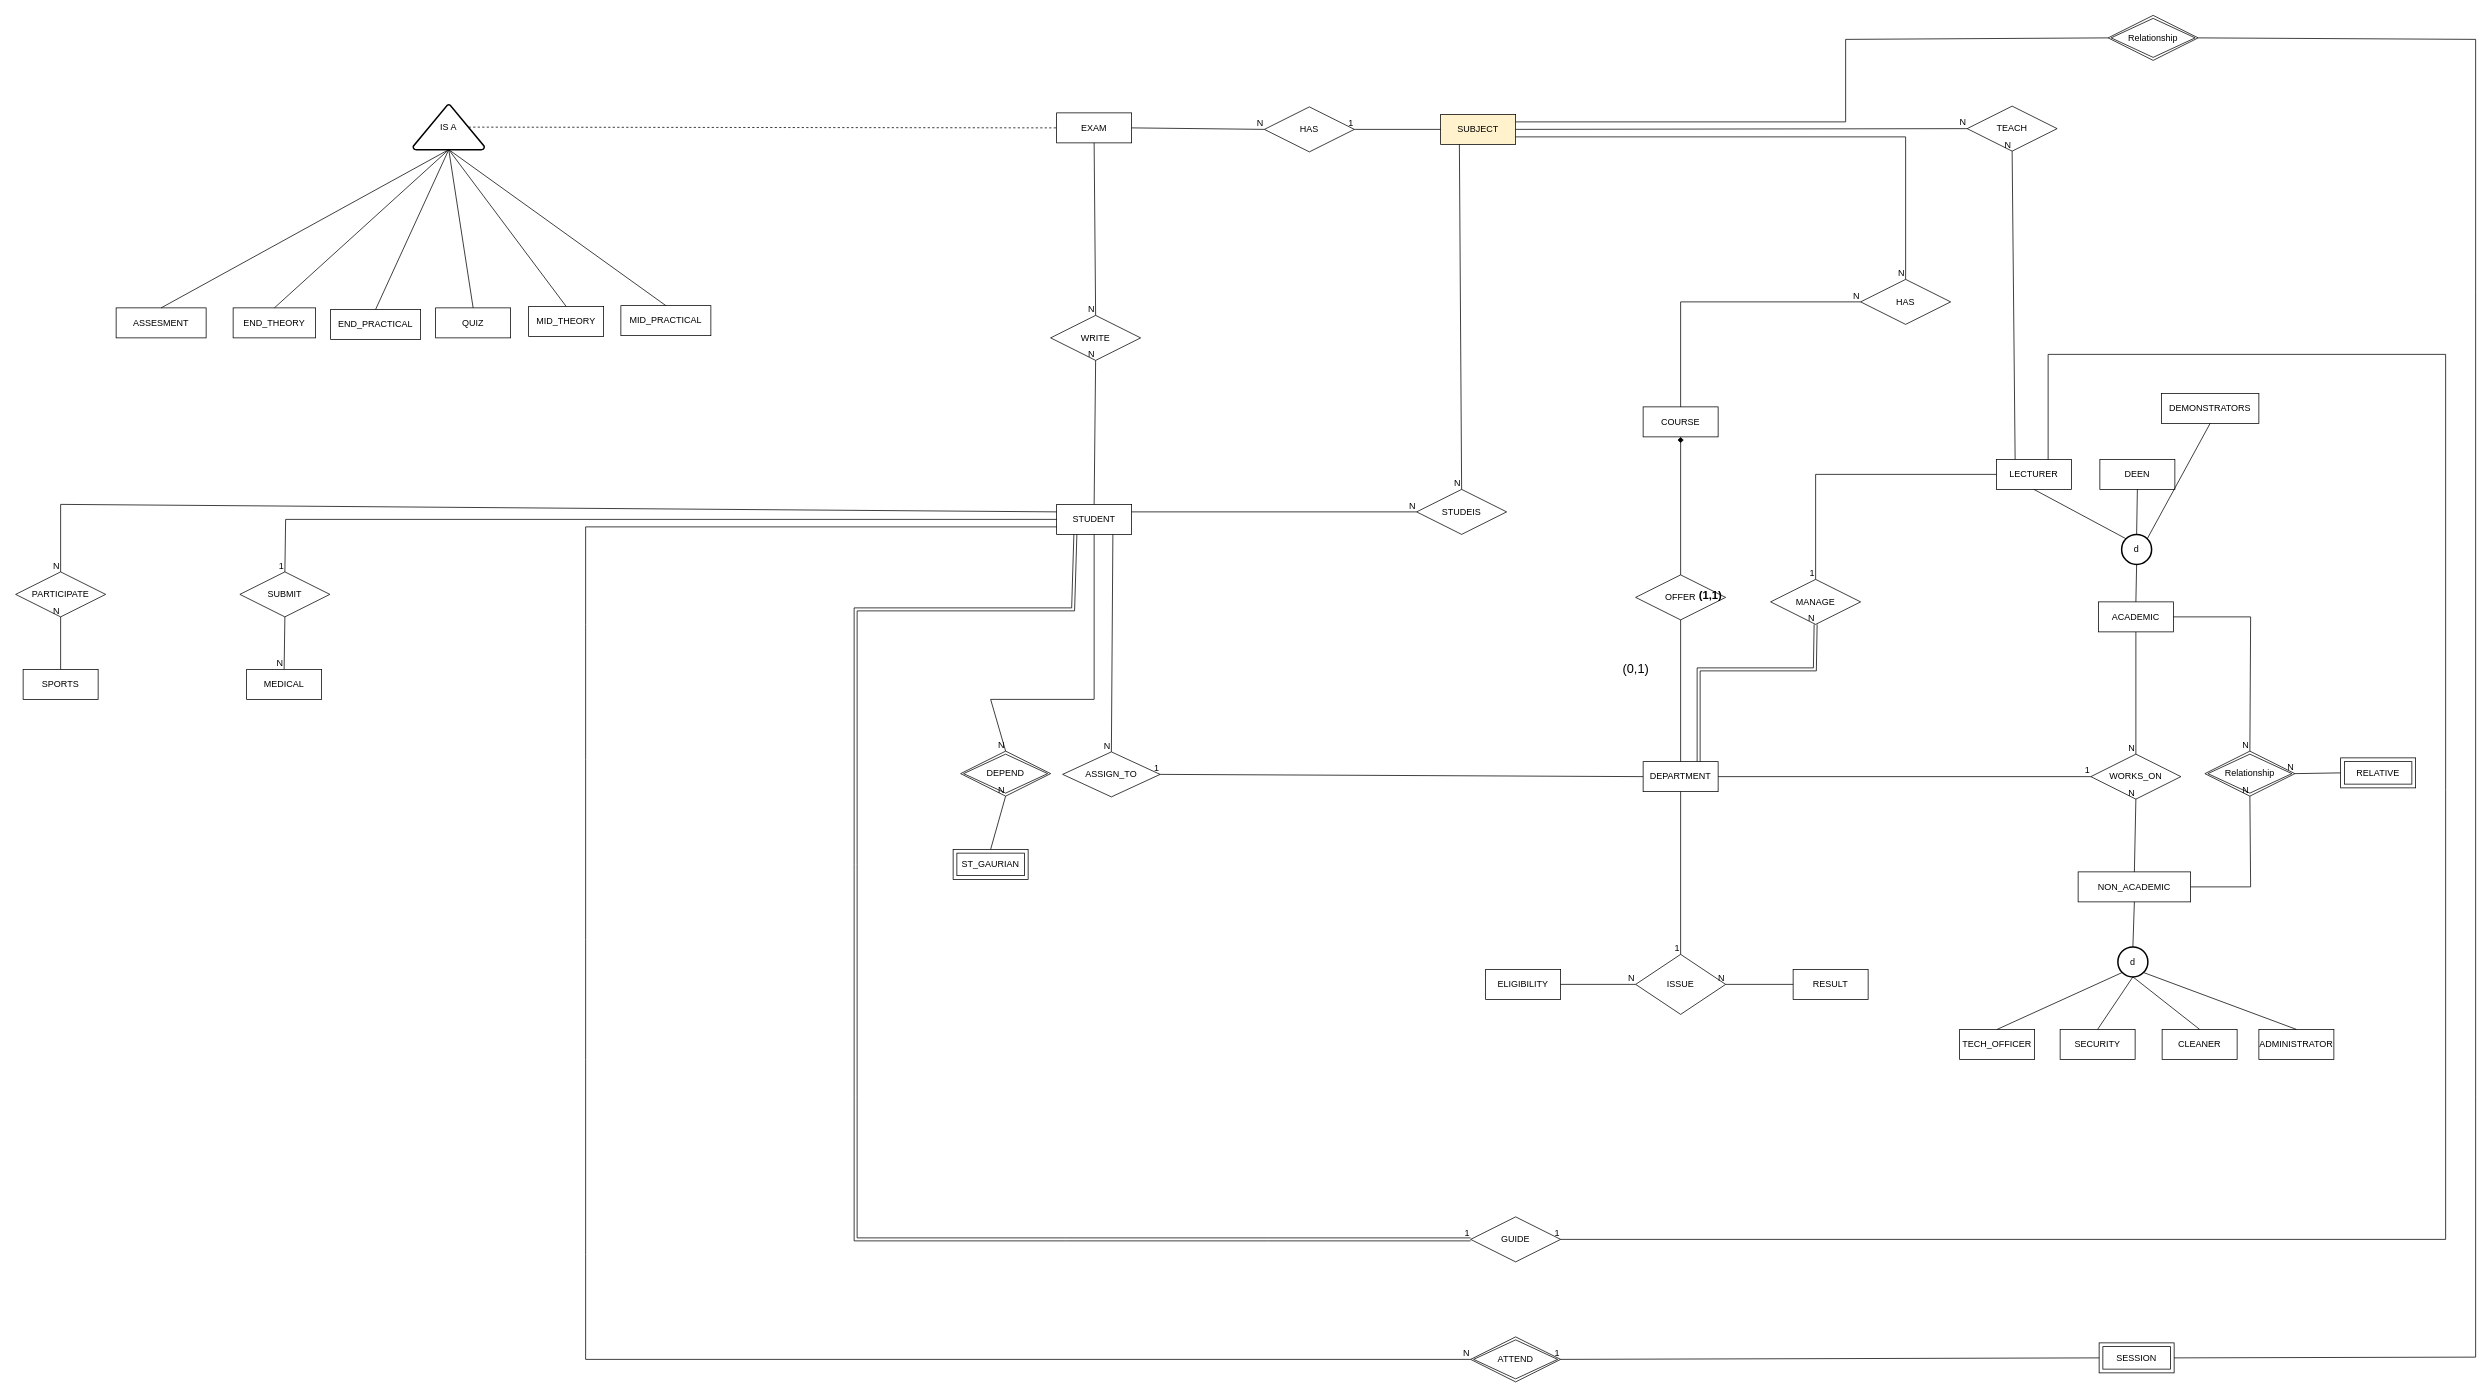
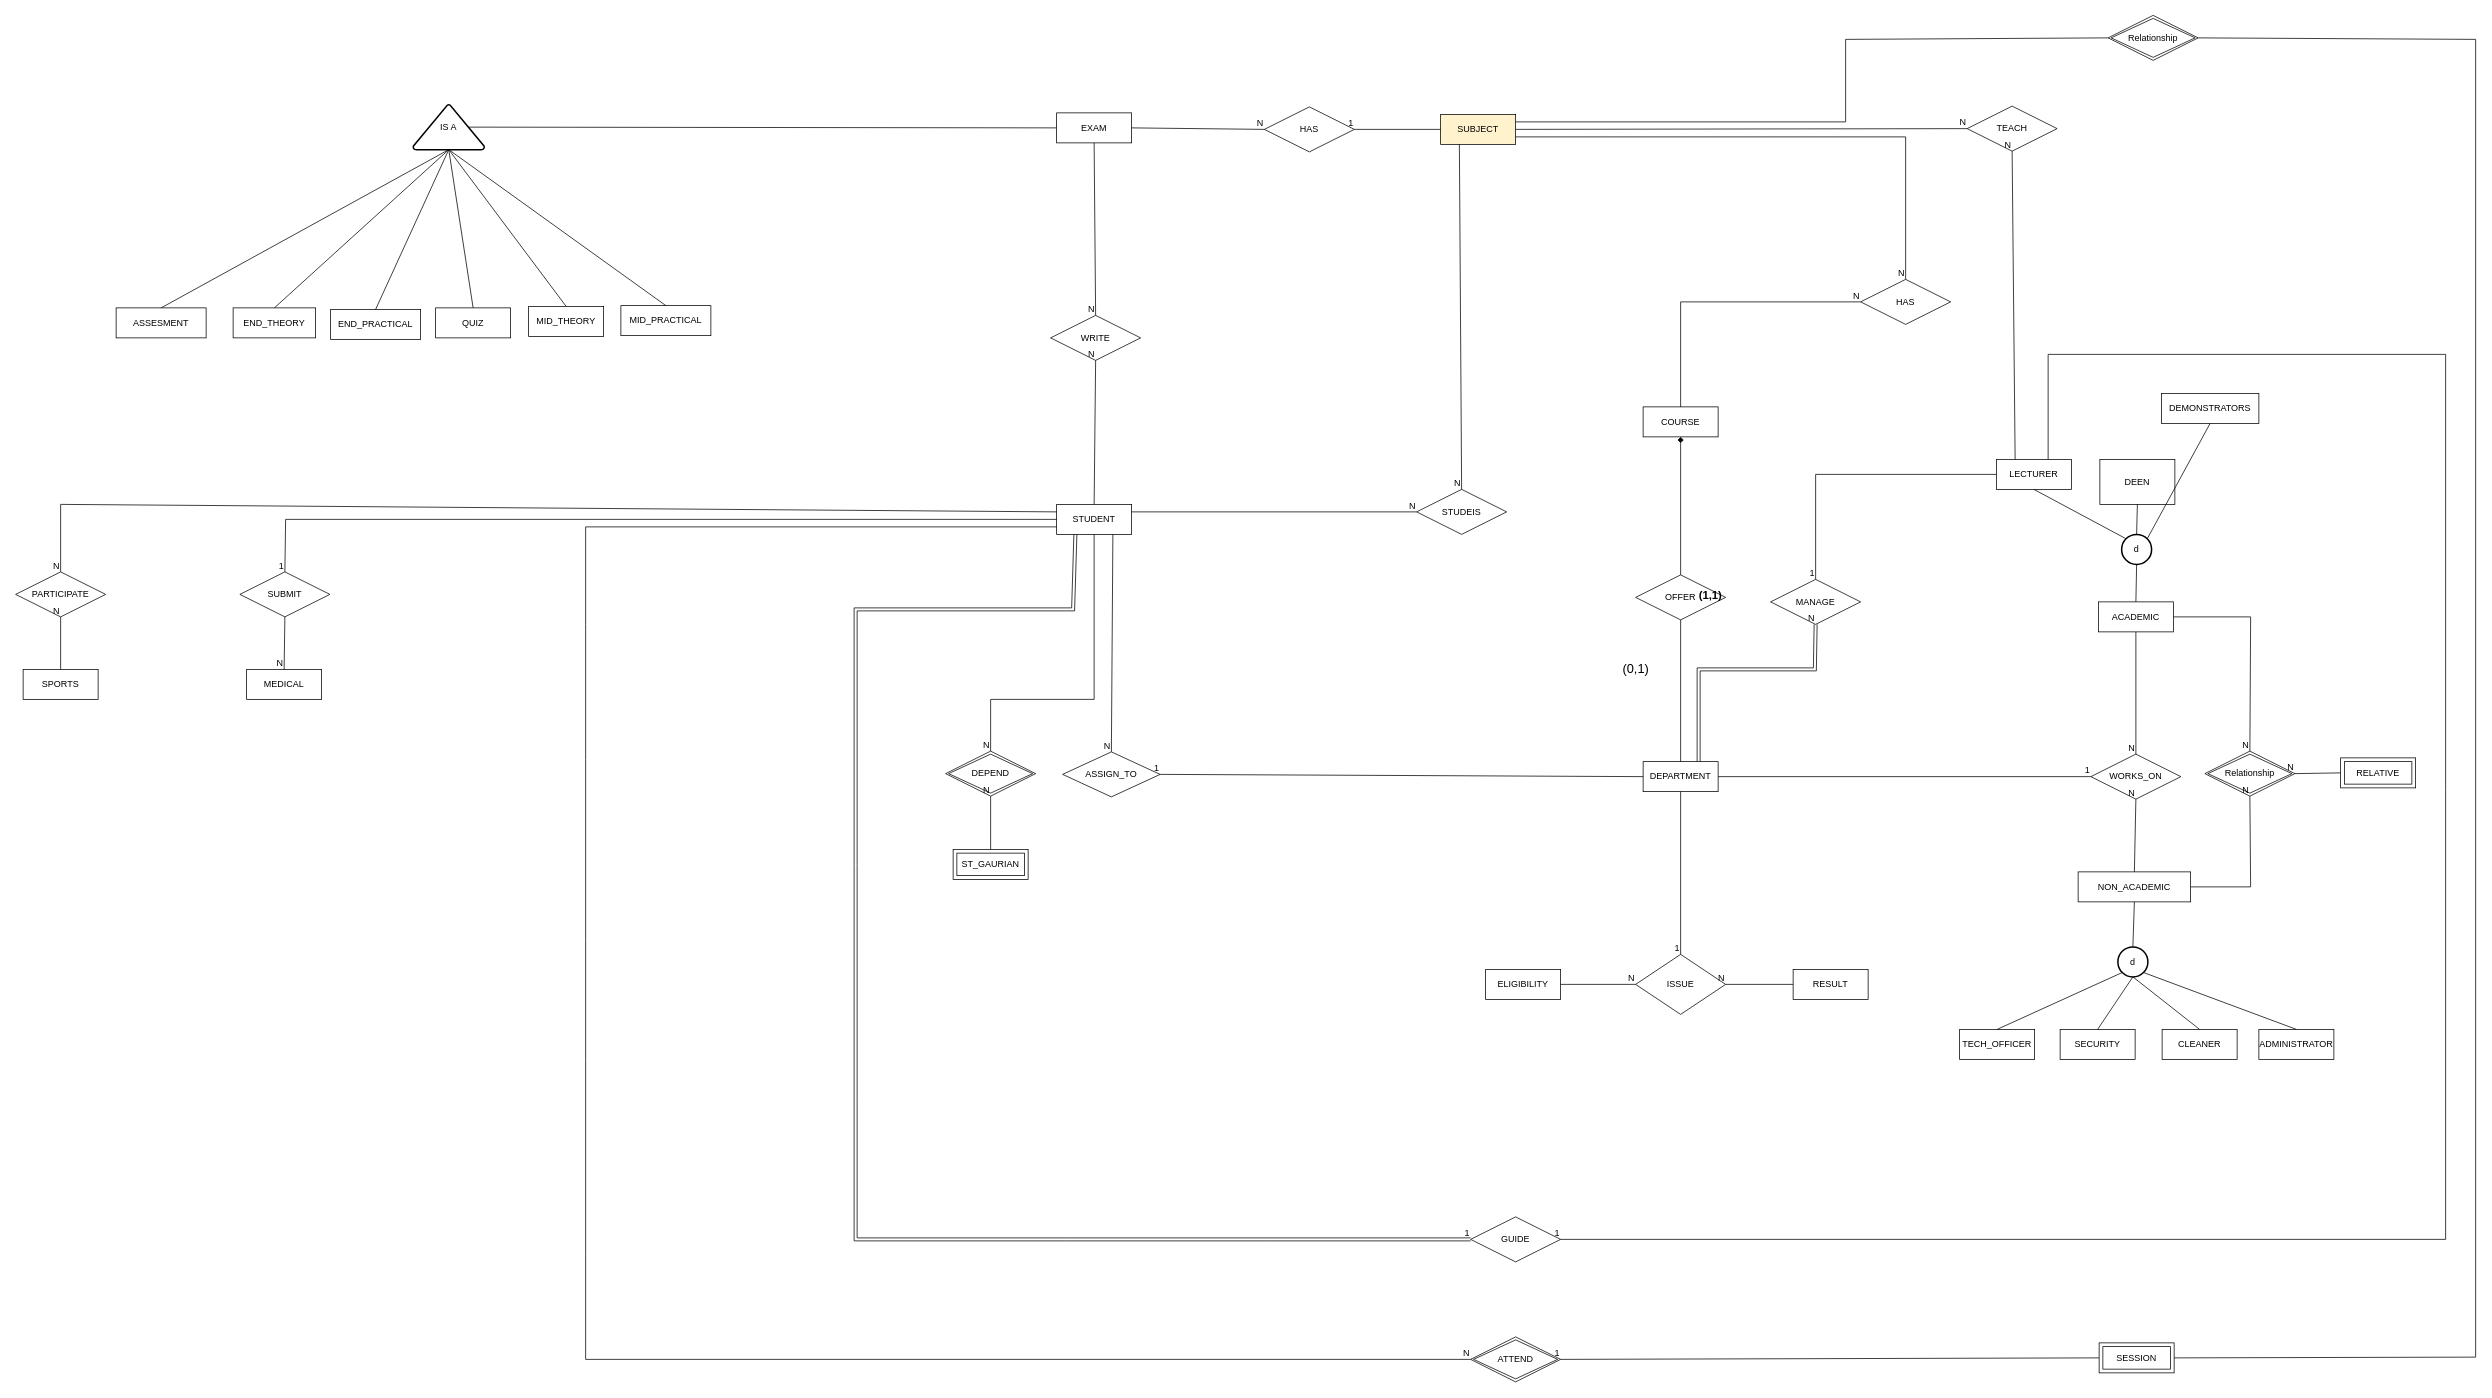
(762, 127) -> (762, 127)
(2137, 474) -> (2137, 482)
(1005, 774) -> (990, 774)
